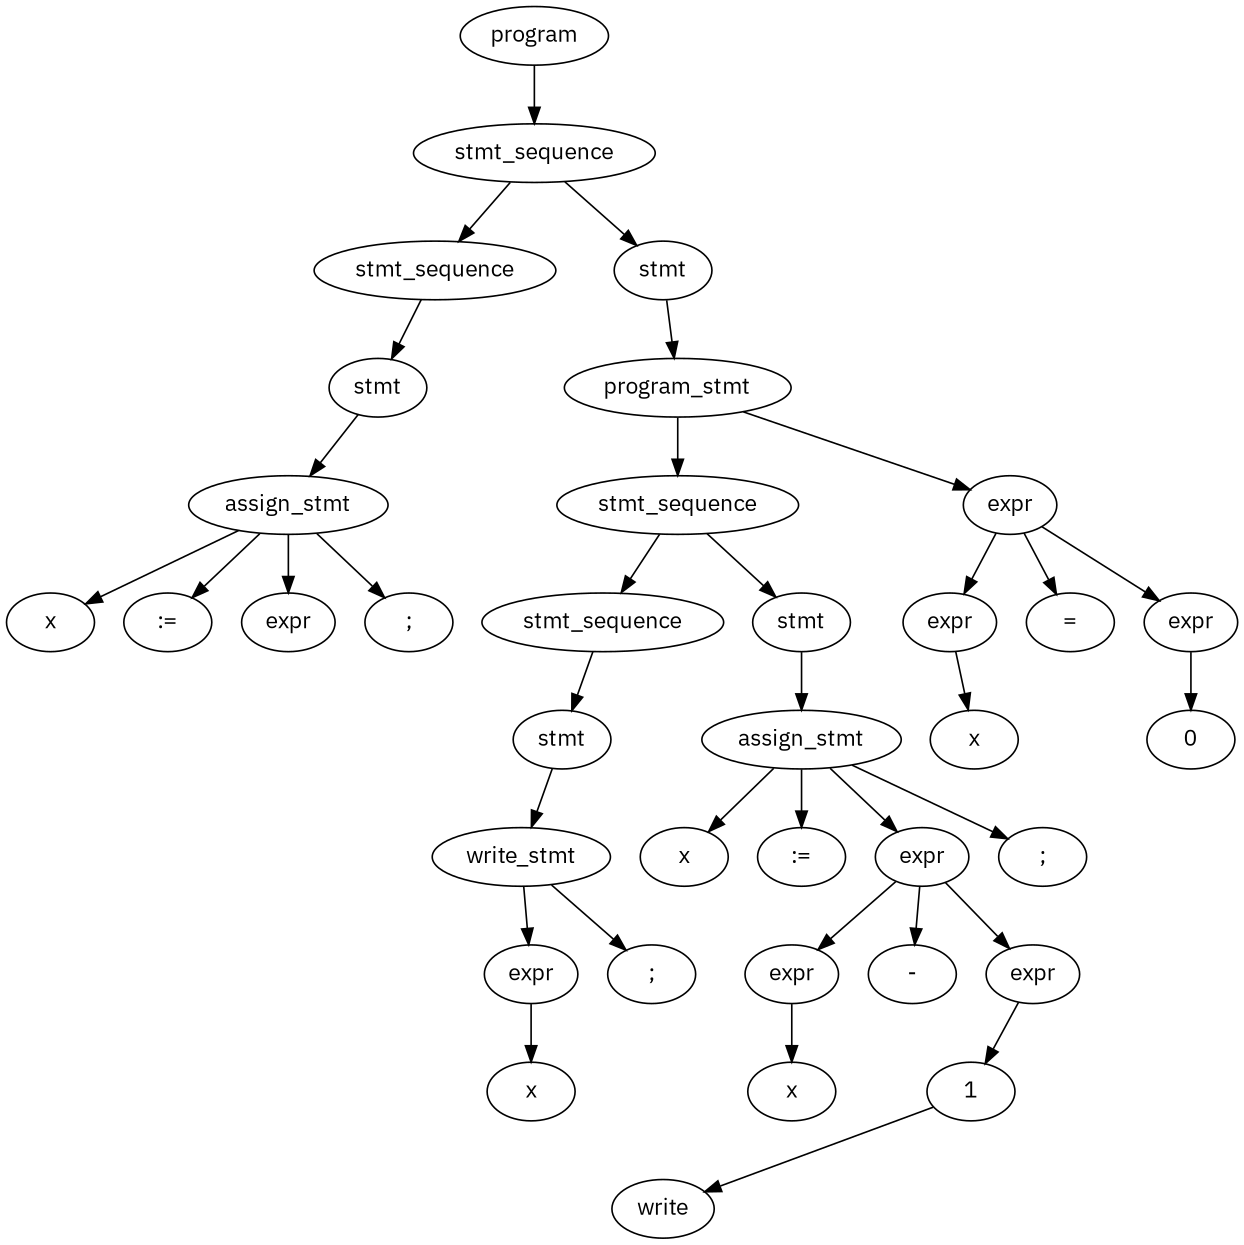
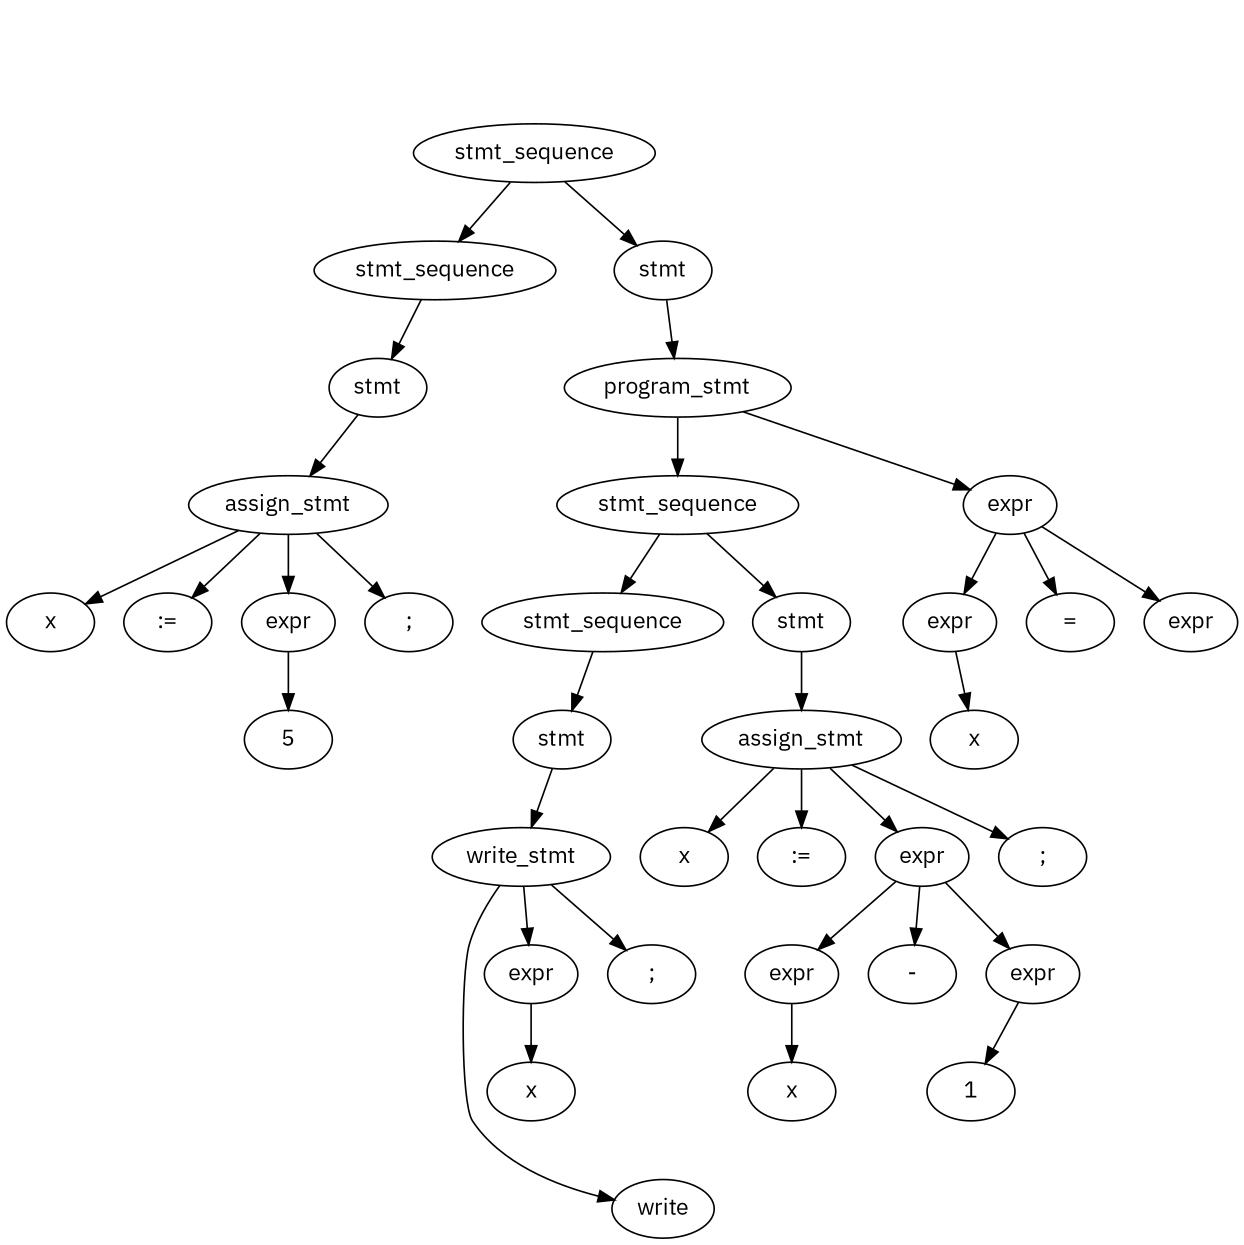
(534, 36) -> none
none -> (288, 740)
(1191, 740) -> none
(827, 1147) -> (465, 1075)
